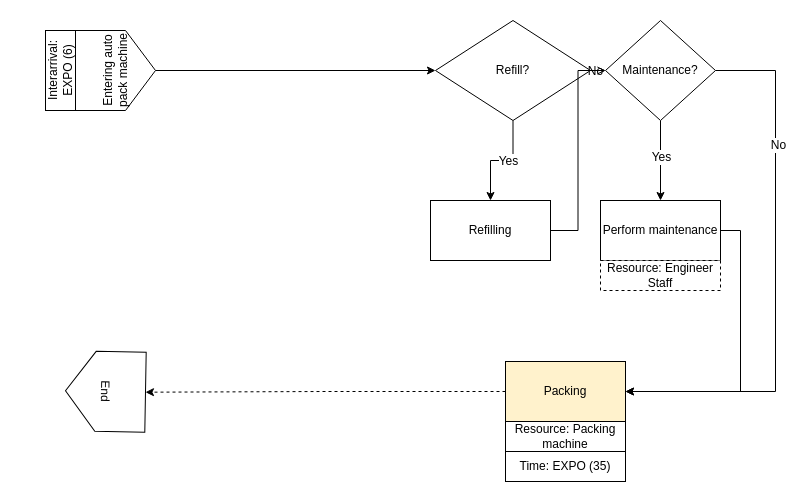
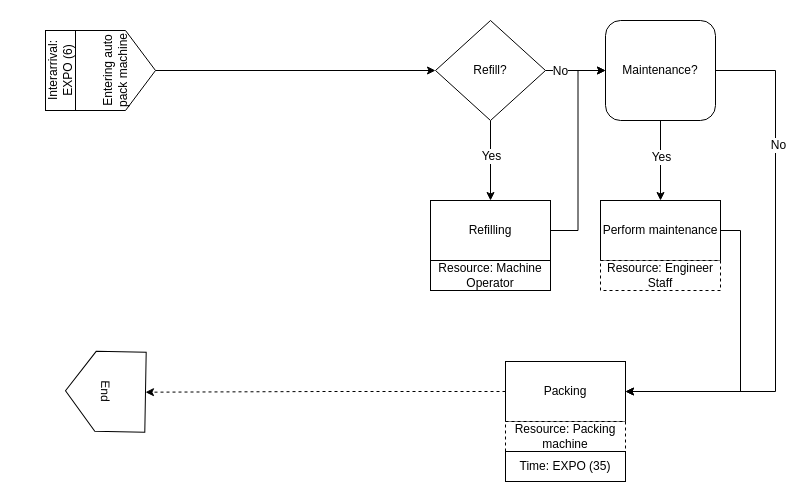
(513, 71) -> (491, 71)
(601, 71) -> (578, 77)
(661, 71) -> (661, 71)
none -> (491, 276)
(566, 392) -> (566, 392)
(566, 437) -> (566, 437)
